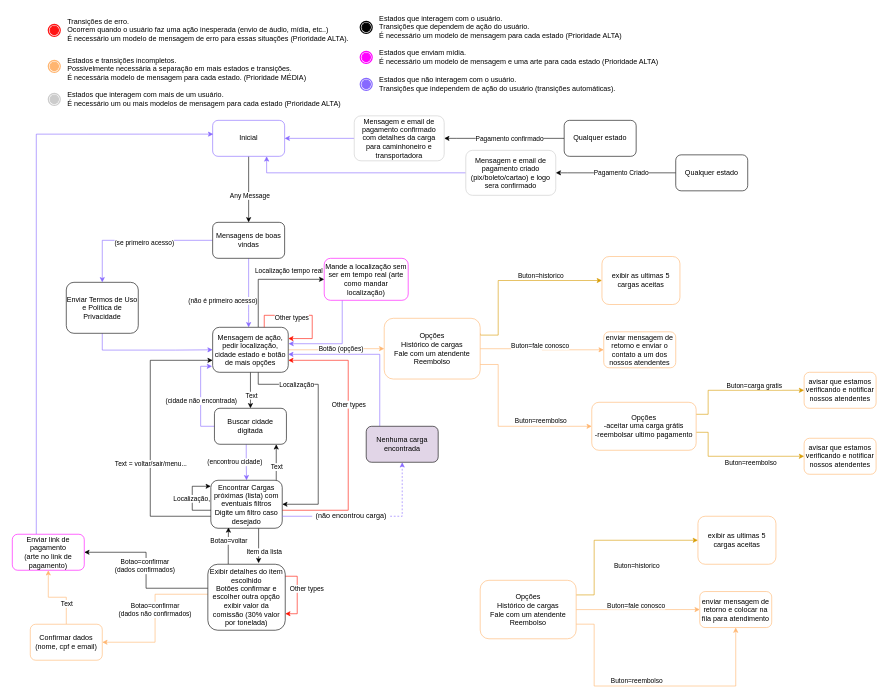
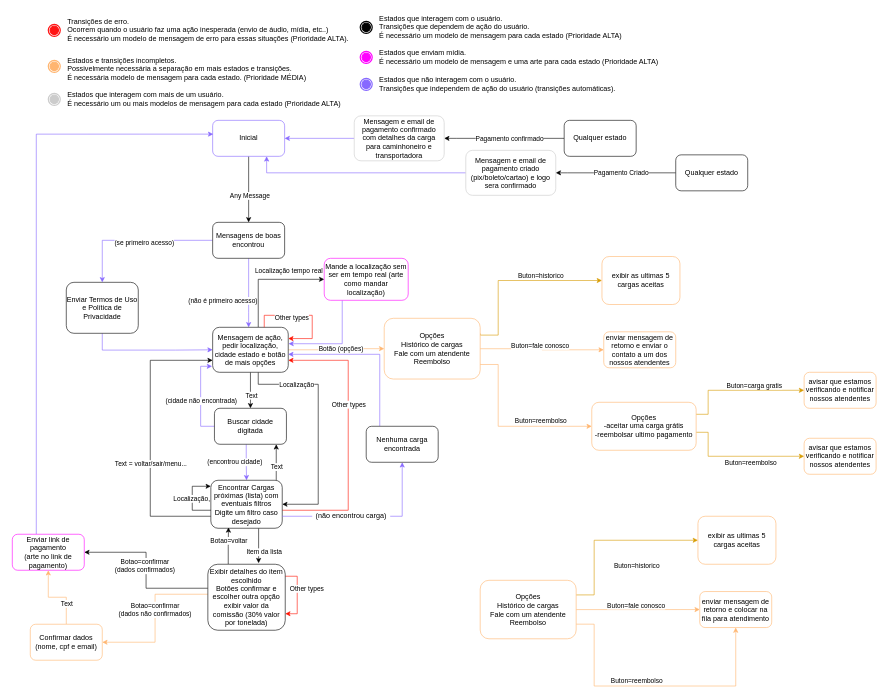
(249, 240) -> (249, 240)
(402, 444) -> (402, 444)
(402, 497) -> (402, 497)
